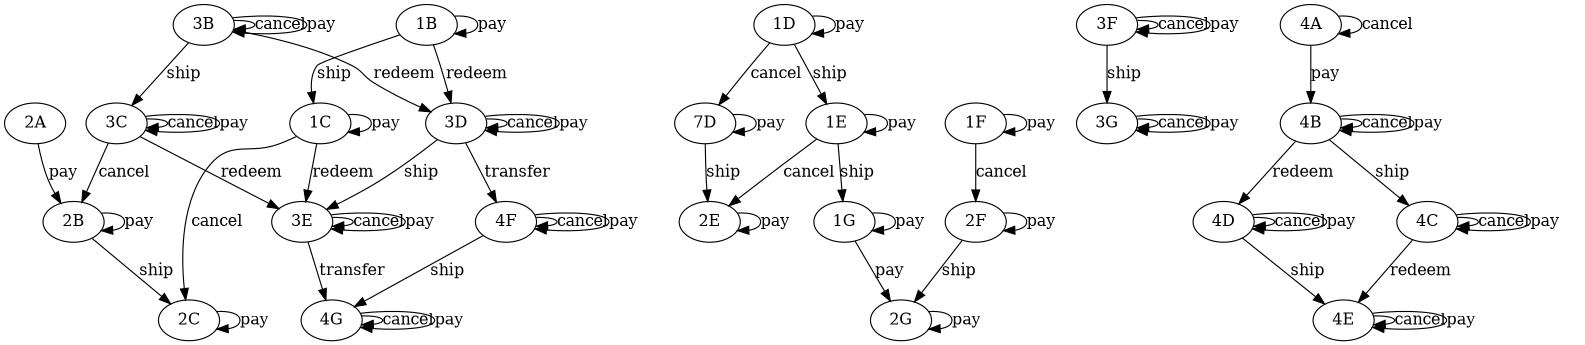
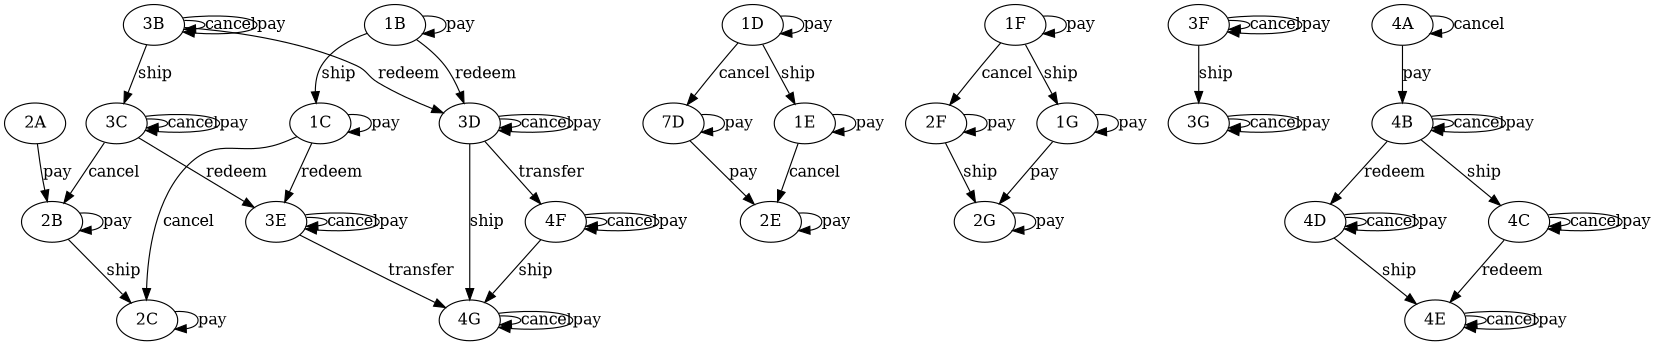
(840, 167) -> (1039, 69)
(724, 173) -> (744, 173)
(389, 175) -> (470, 216)
